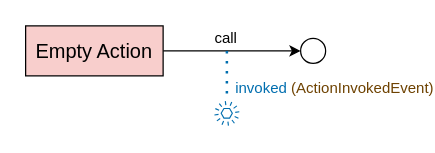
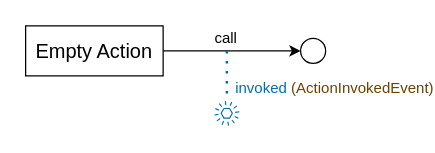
(94, 51) -> (94, 51)
